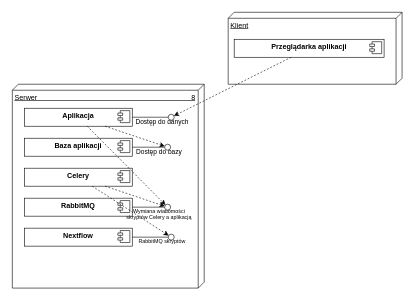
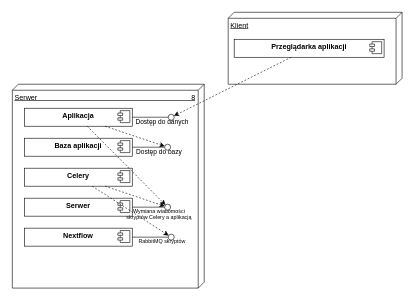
(39, 198) -> (36, 198)
